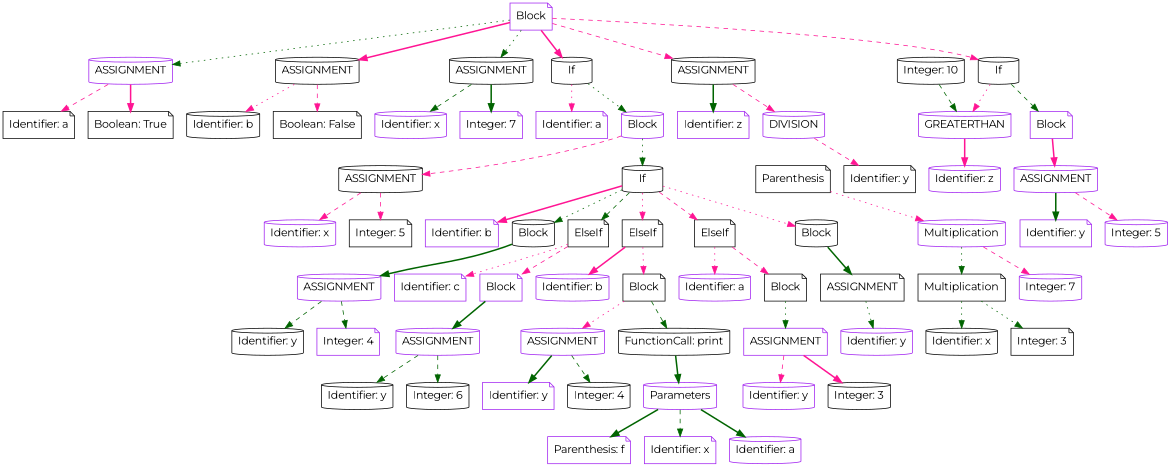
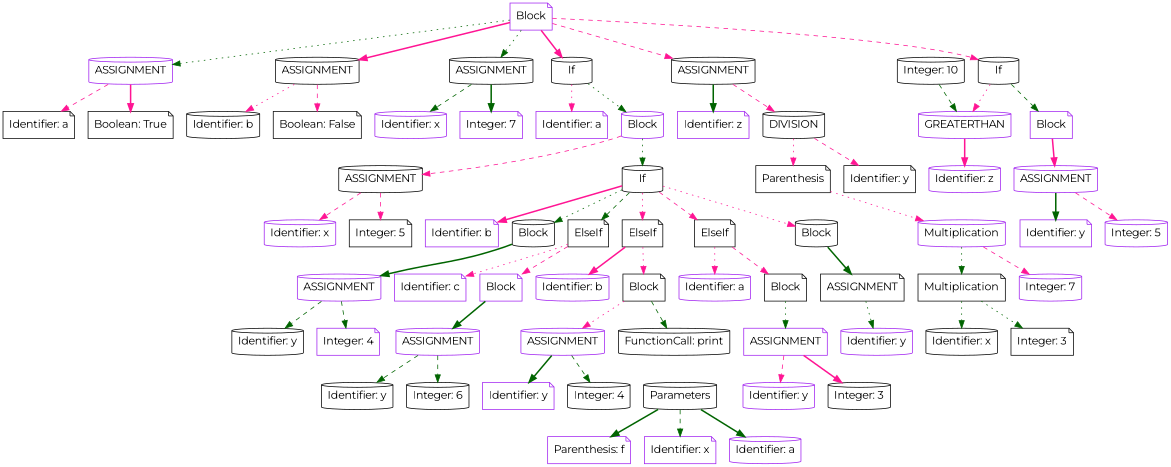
(794, 125) -> (794, 125)
none -> (793, 148)
(677, 365) -> none
(680, 396) -> (680, 396)
